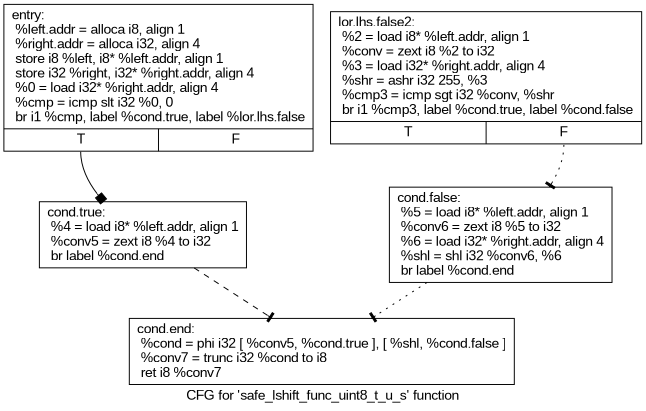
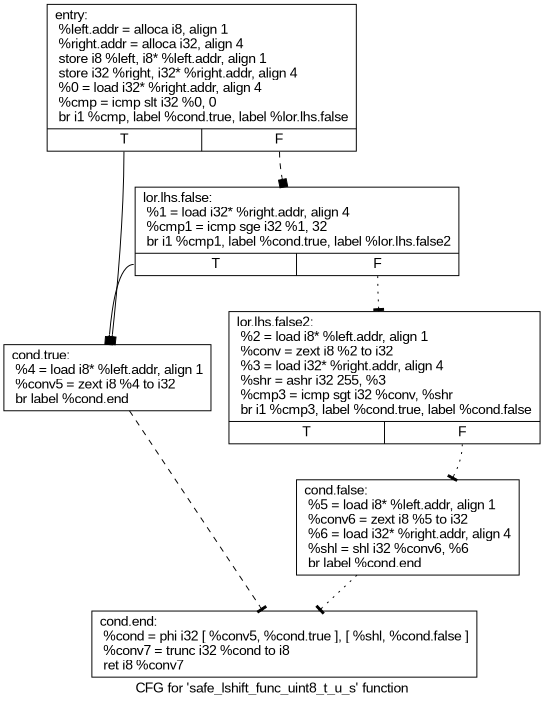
none -> (297, 231)
